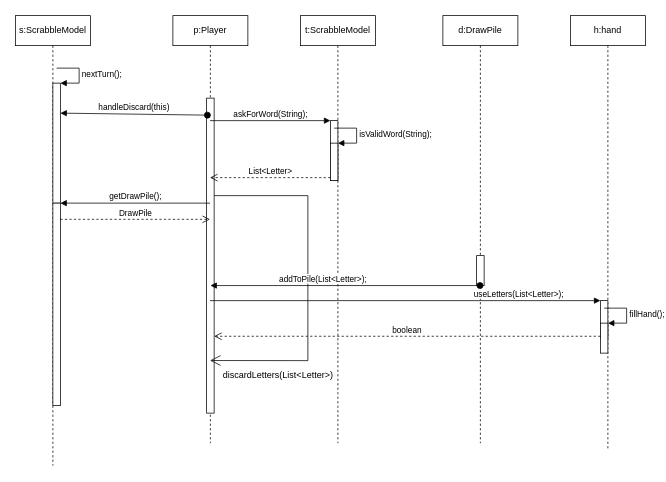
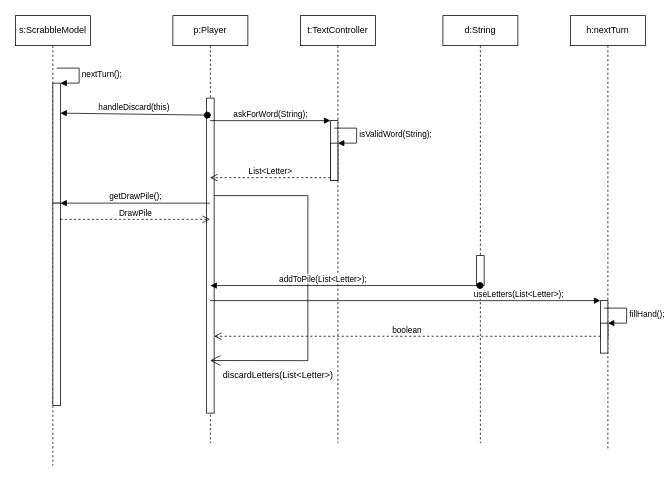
(338, 30) -> (338, 30)
(480, 30) -> (480, 30)
(608, 30) -> (608, 30)
